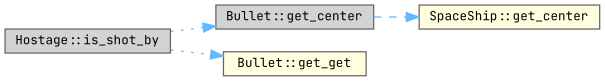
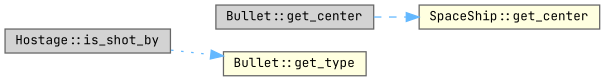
(187, 30) -> none
(295, 64) -> (295, 64)
